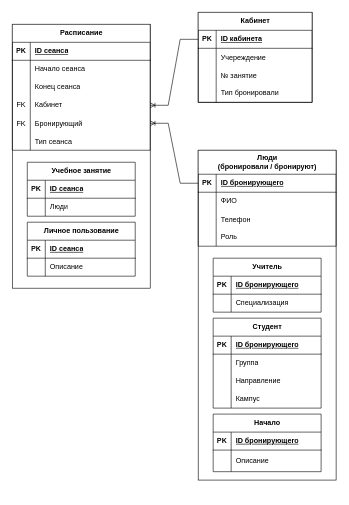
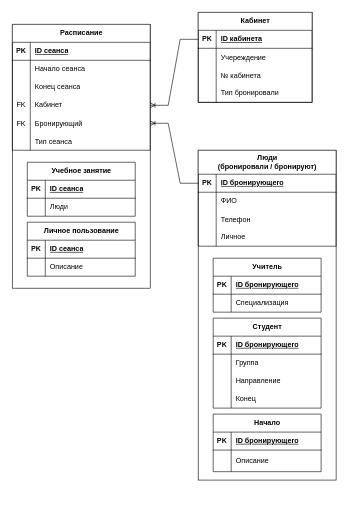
(238, 76) -> (240, 76)
(229, 237) -> (233, 237)
(248, 399) -> (246, 399)
